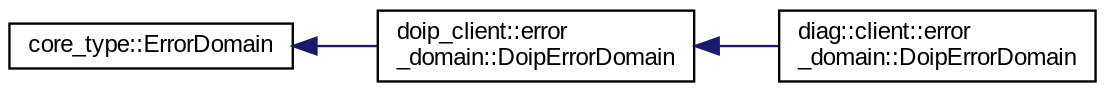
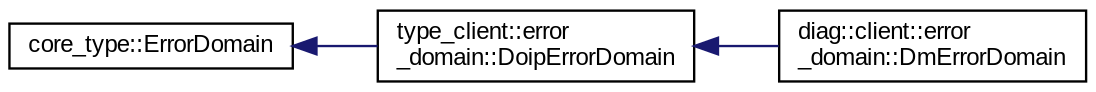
(536, 46) -> (536, 46)
(937, 46) -> (933, 46)
